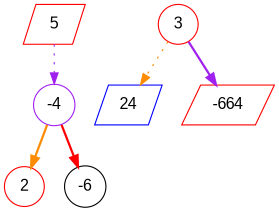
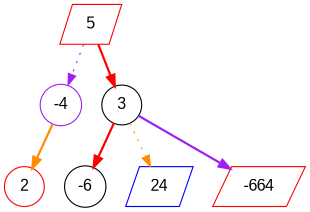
(178, 24) -> (122, 105)
none -> (104, 60)
(68, 141) -> (106, 140)
